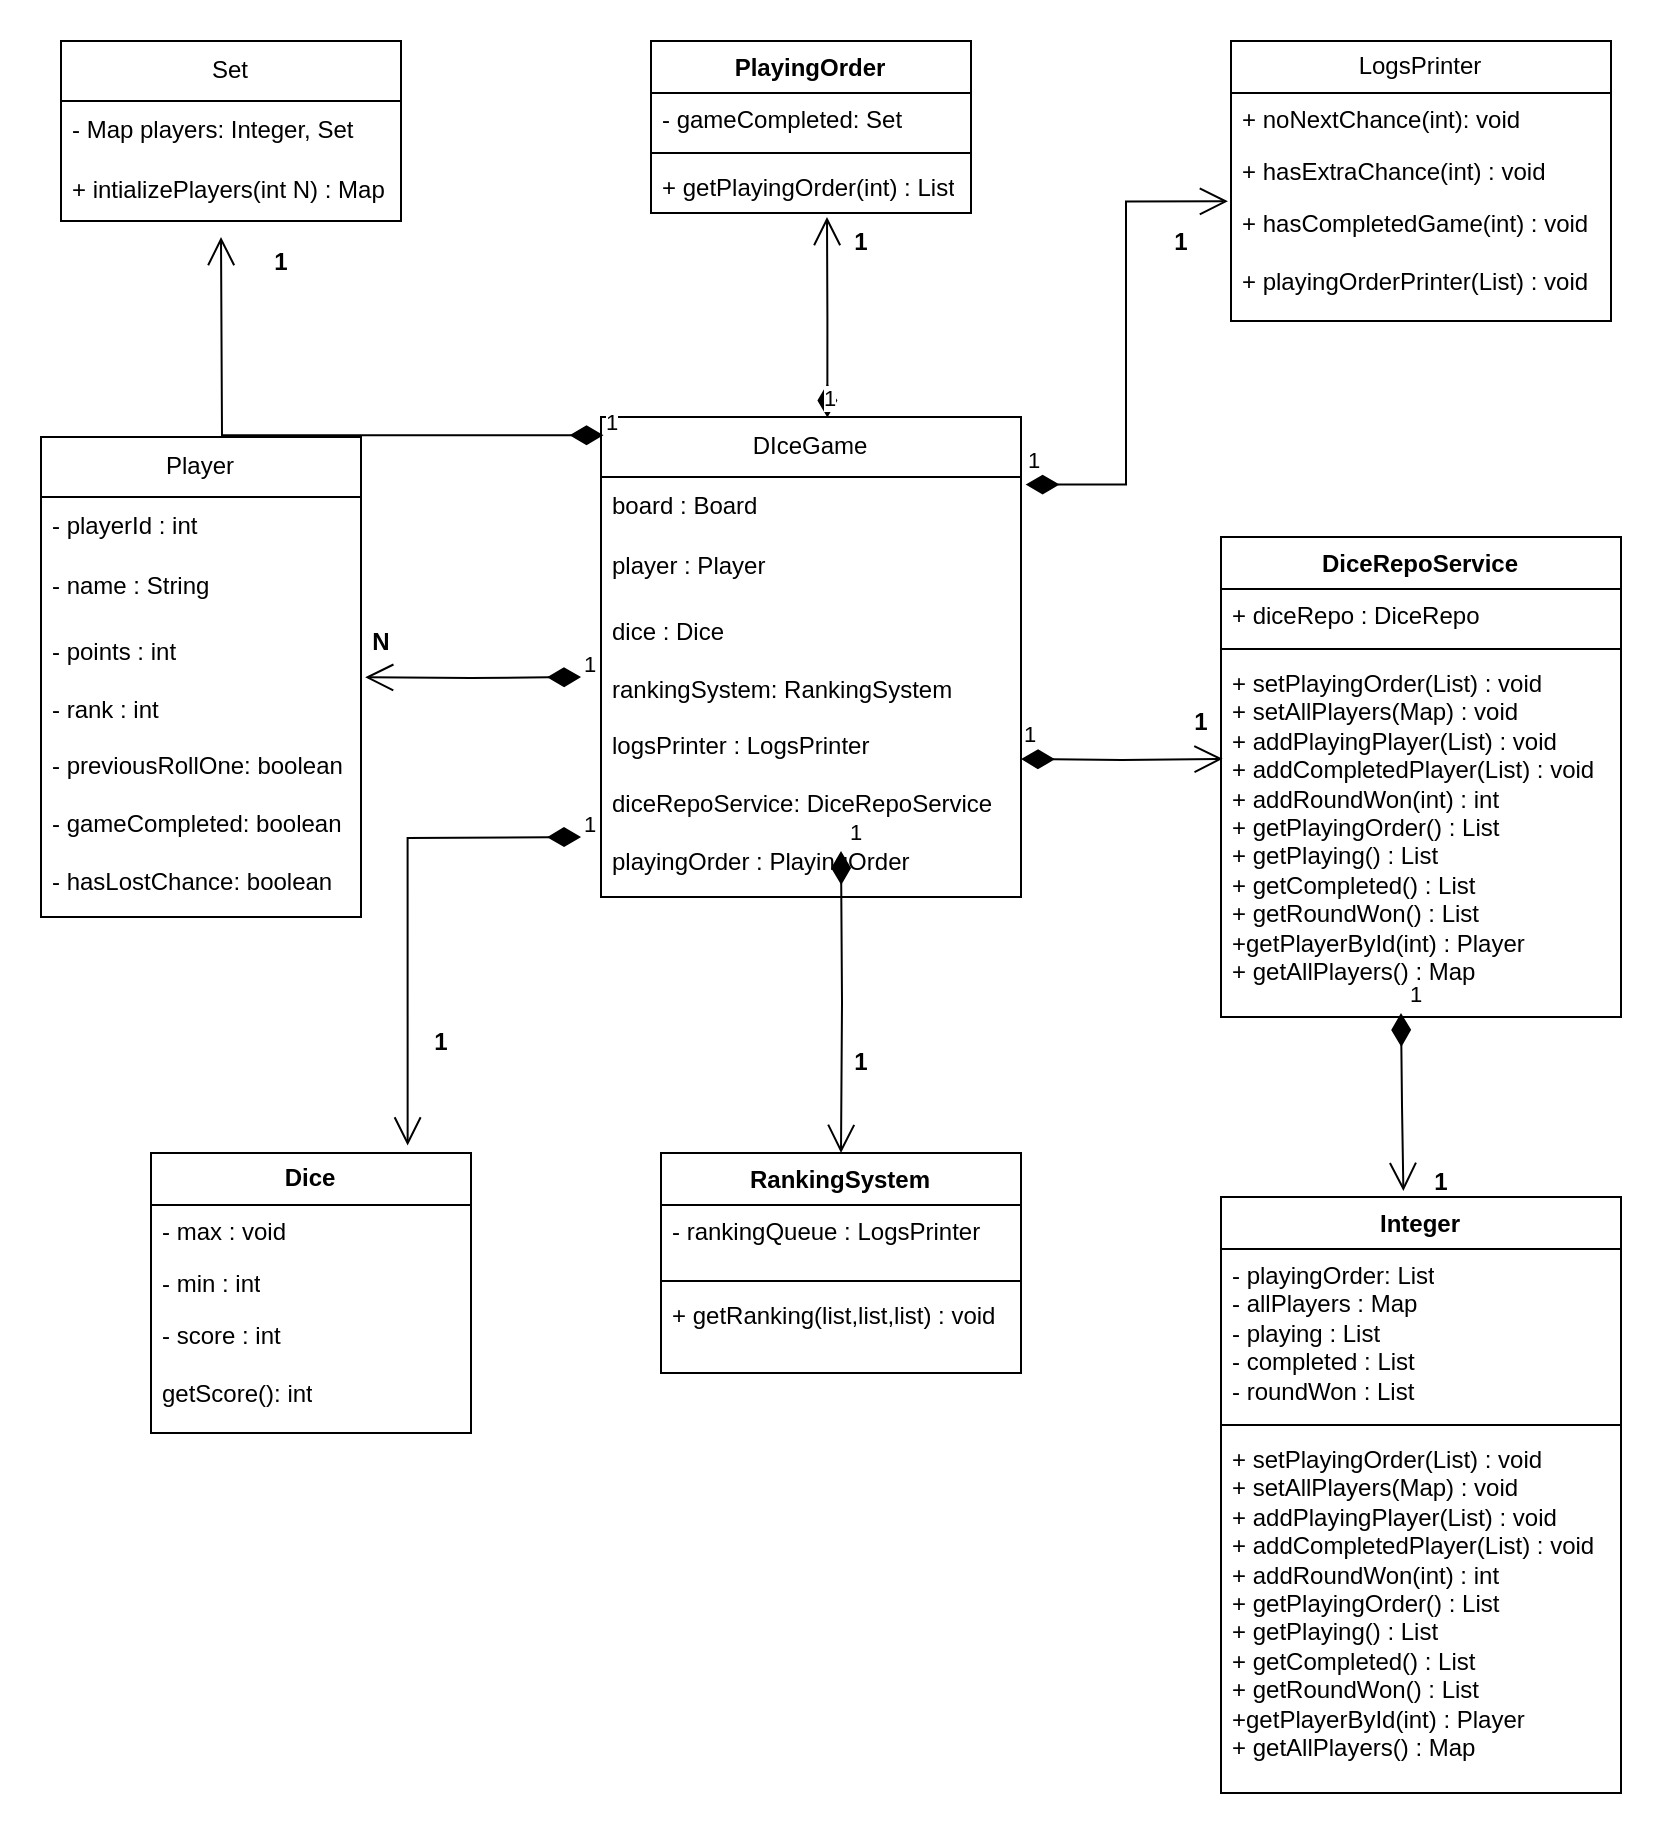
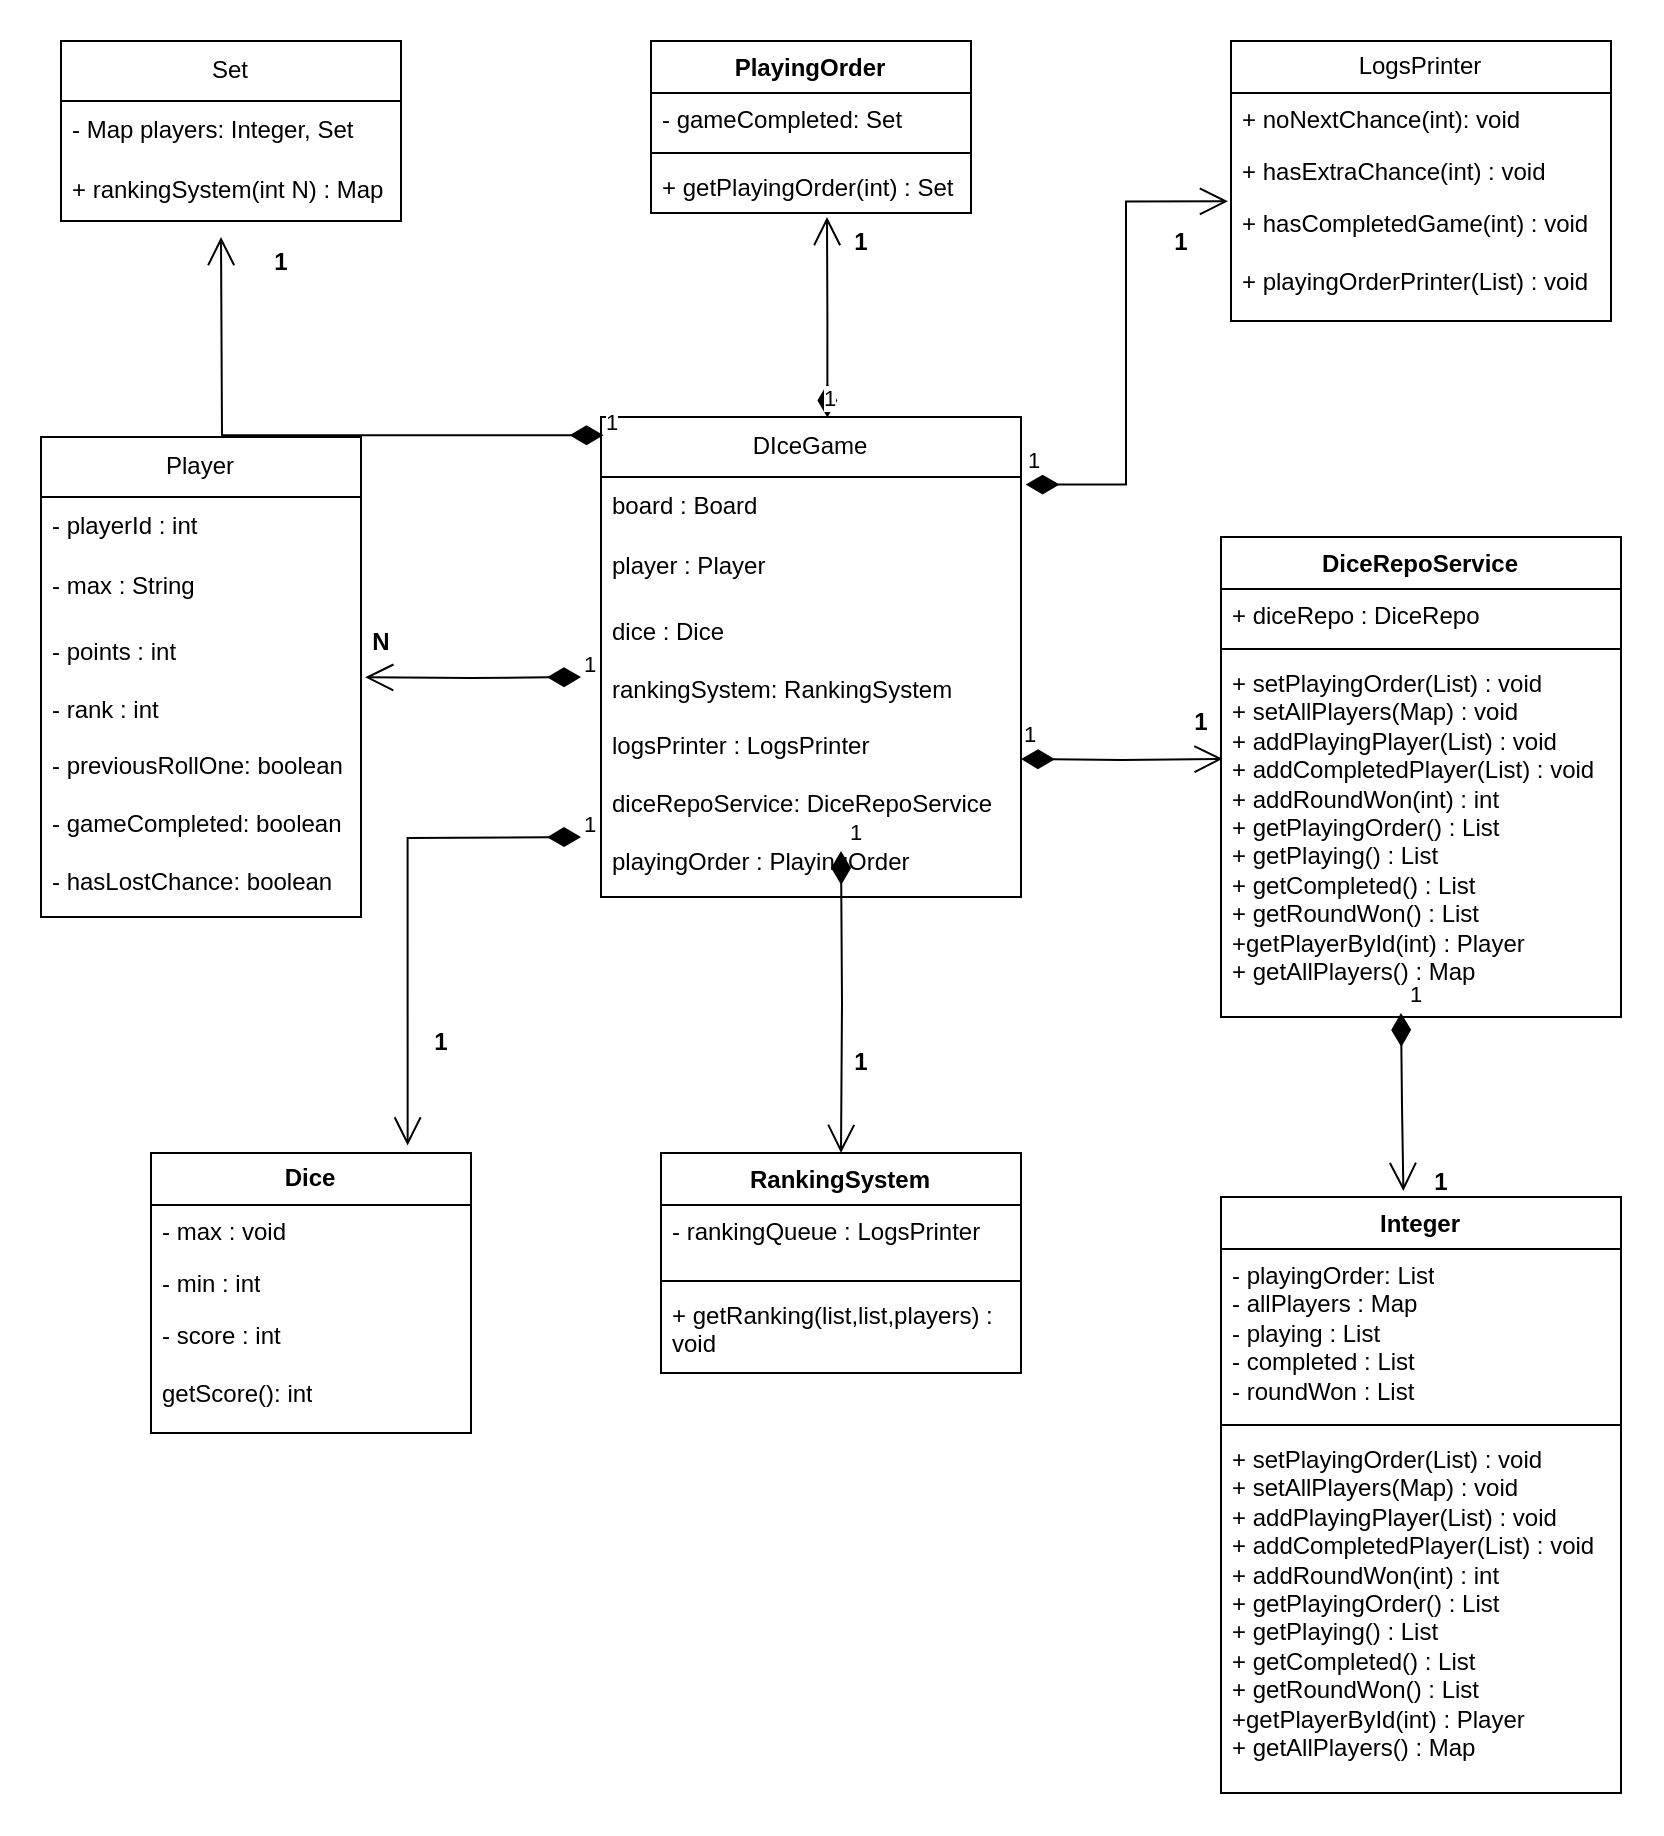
(233, 191) -> (233, 191)
(813, 204) -> (813, 204)
(138, 587) -> (131, 587)
(843, 1332) -> (843, 1332)
